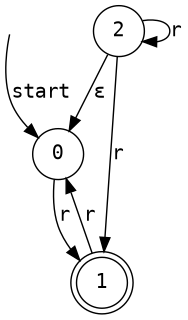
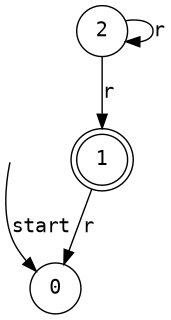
(92, 86) -> none
(56, 216) -> none
